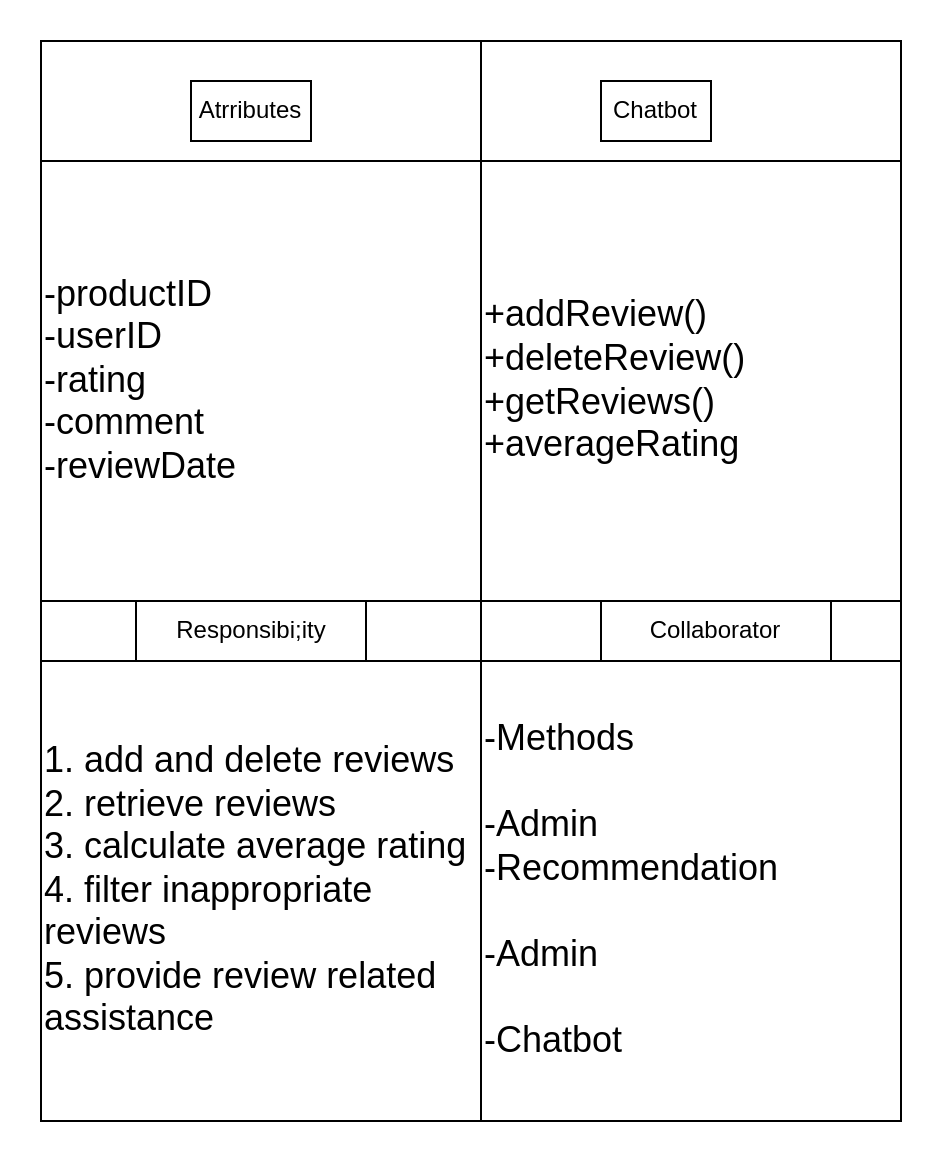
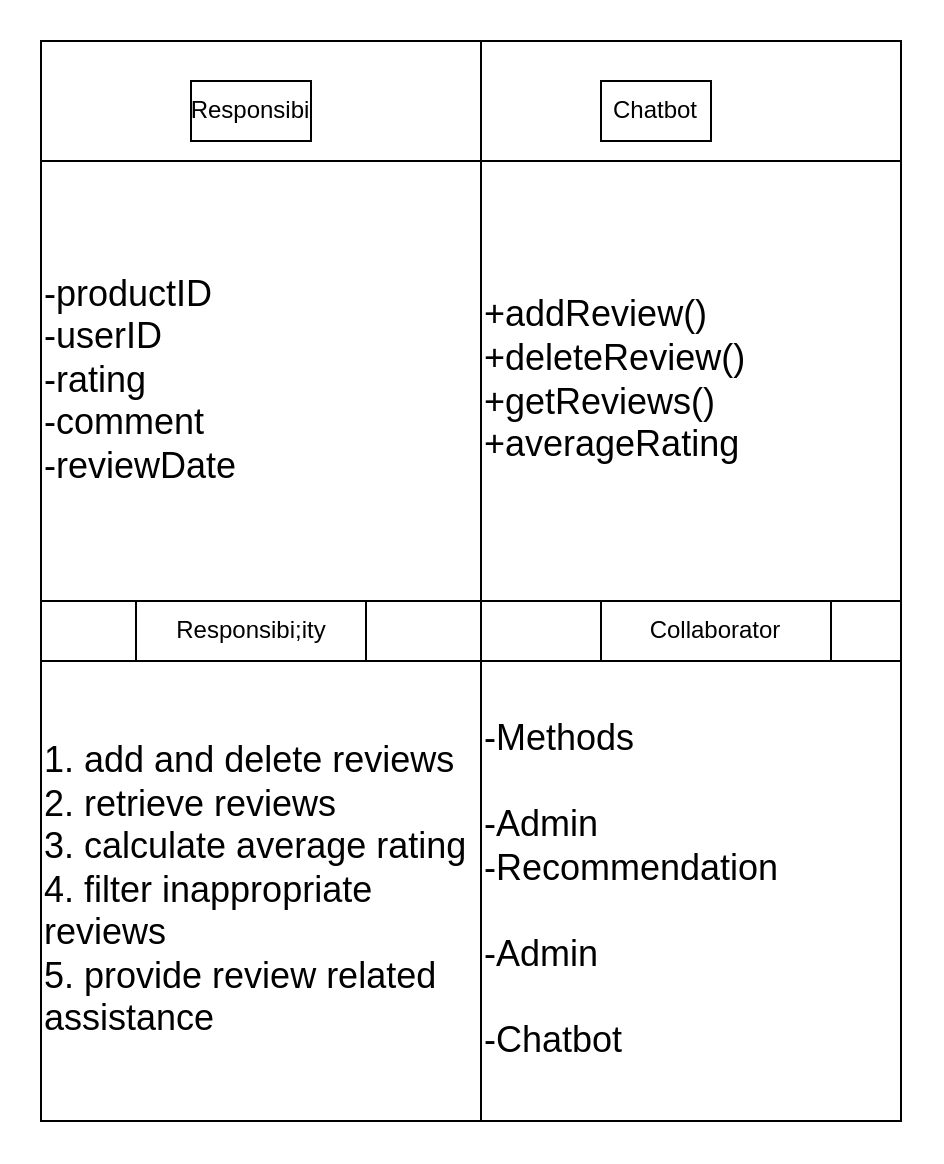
(251, 111) -> (251, 111)
